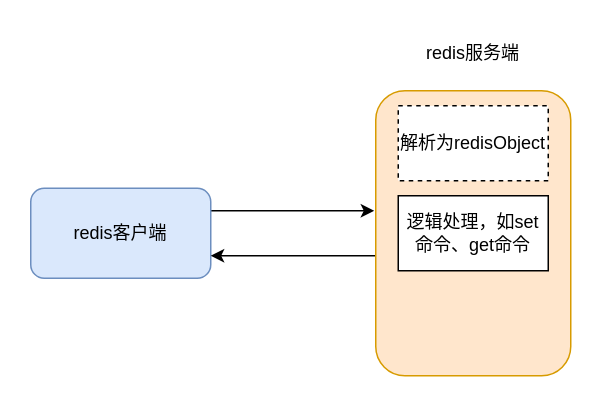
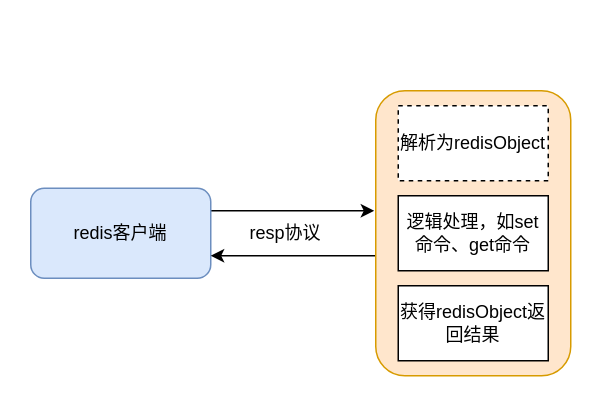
(473, 53) -> none
none -> (286, 233)
none -> (473, 323)
